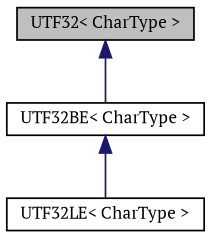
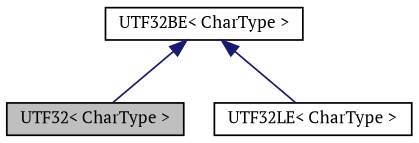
(105, 80) -> (143, 77)
